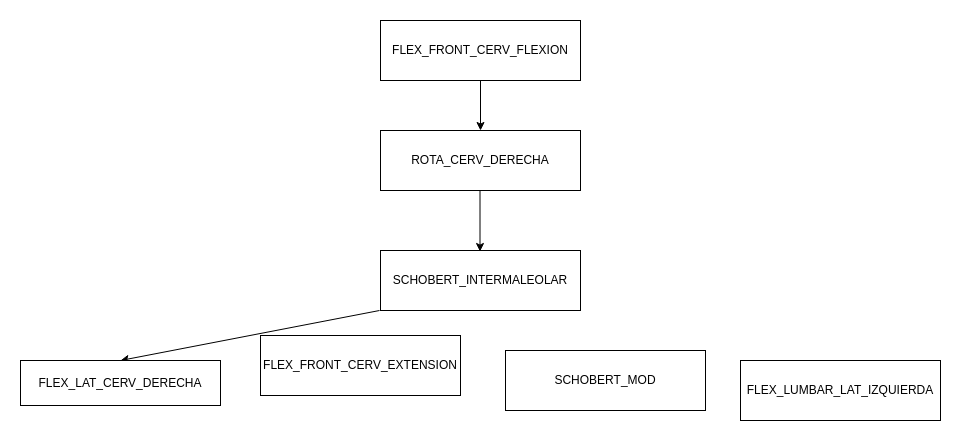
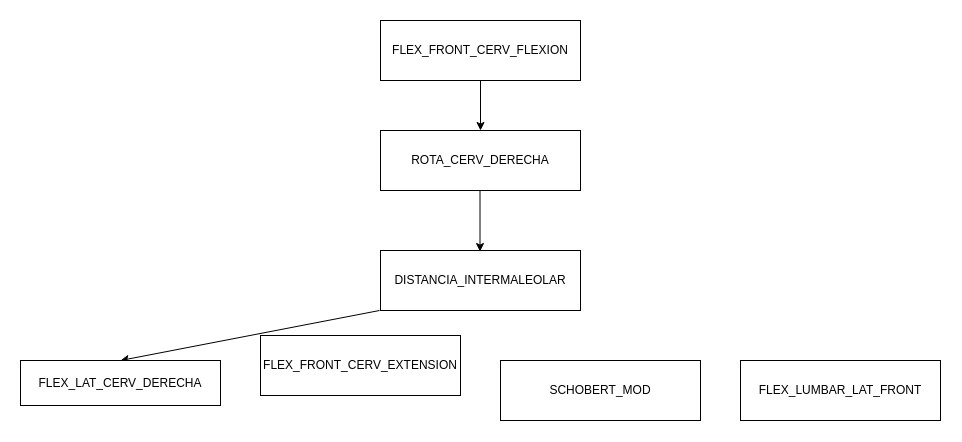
(481, 281) -> (481, 281)
(606, 381) -> (601, 391)
(841, 391) -> (841, 391)
